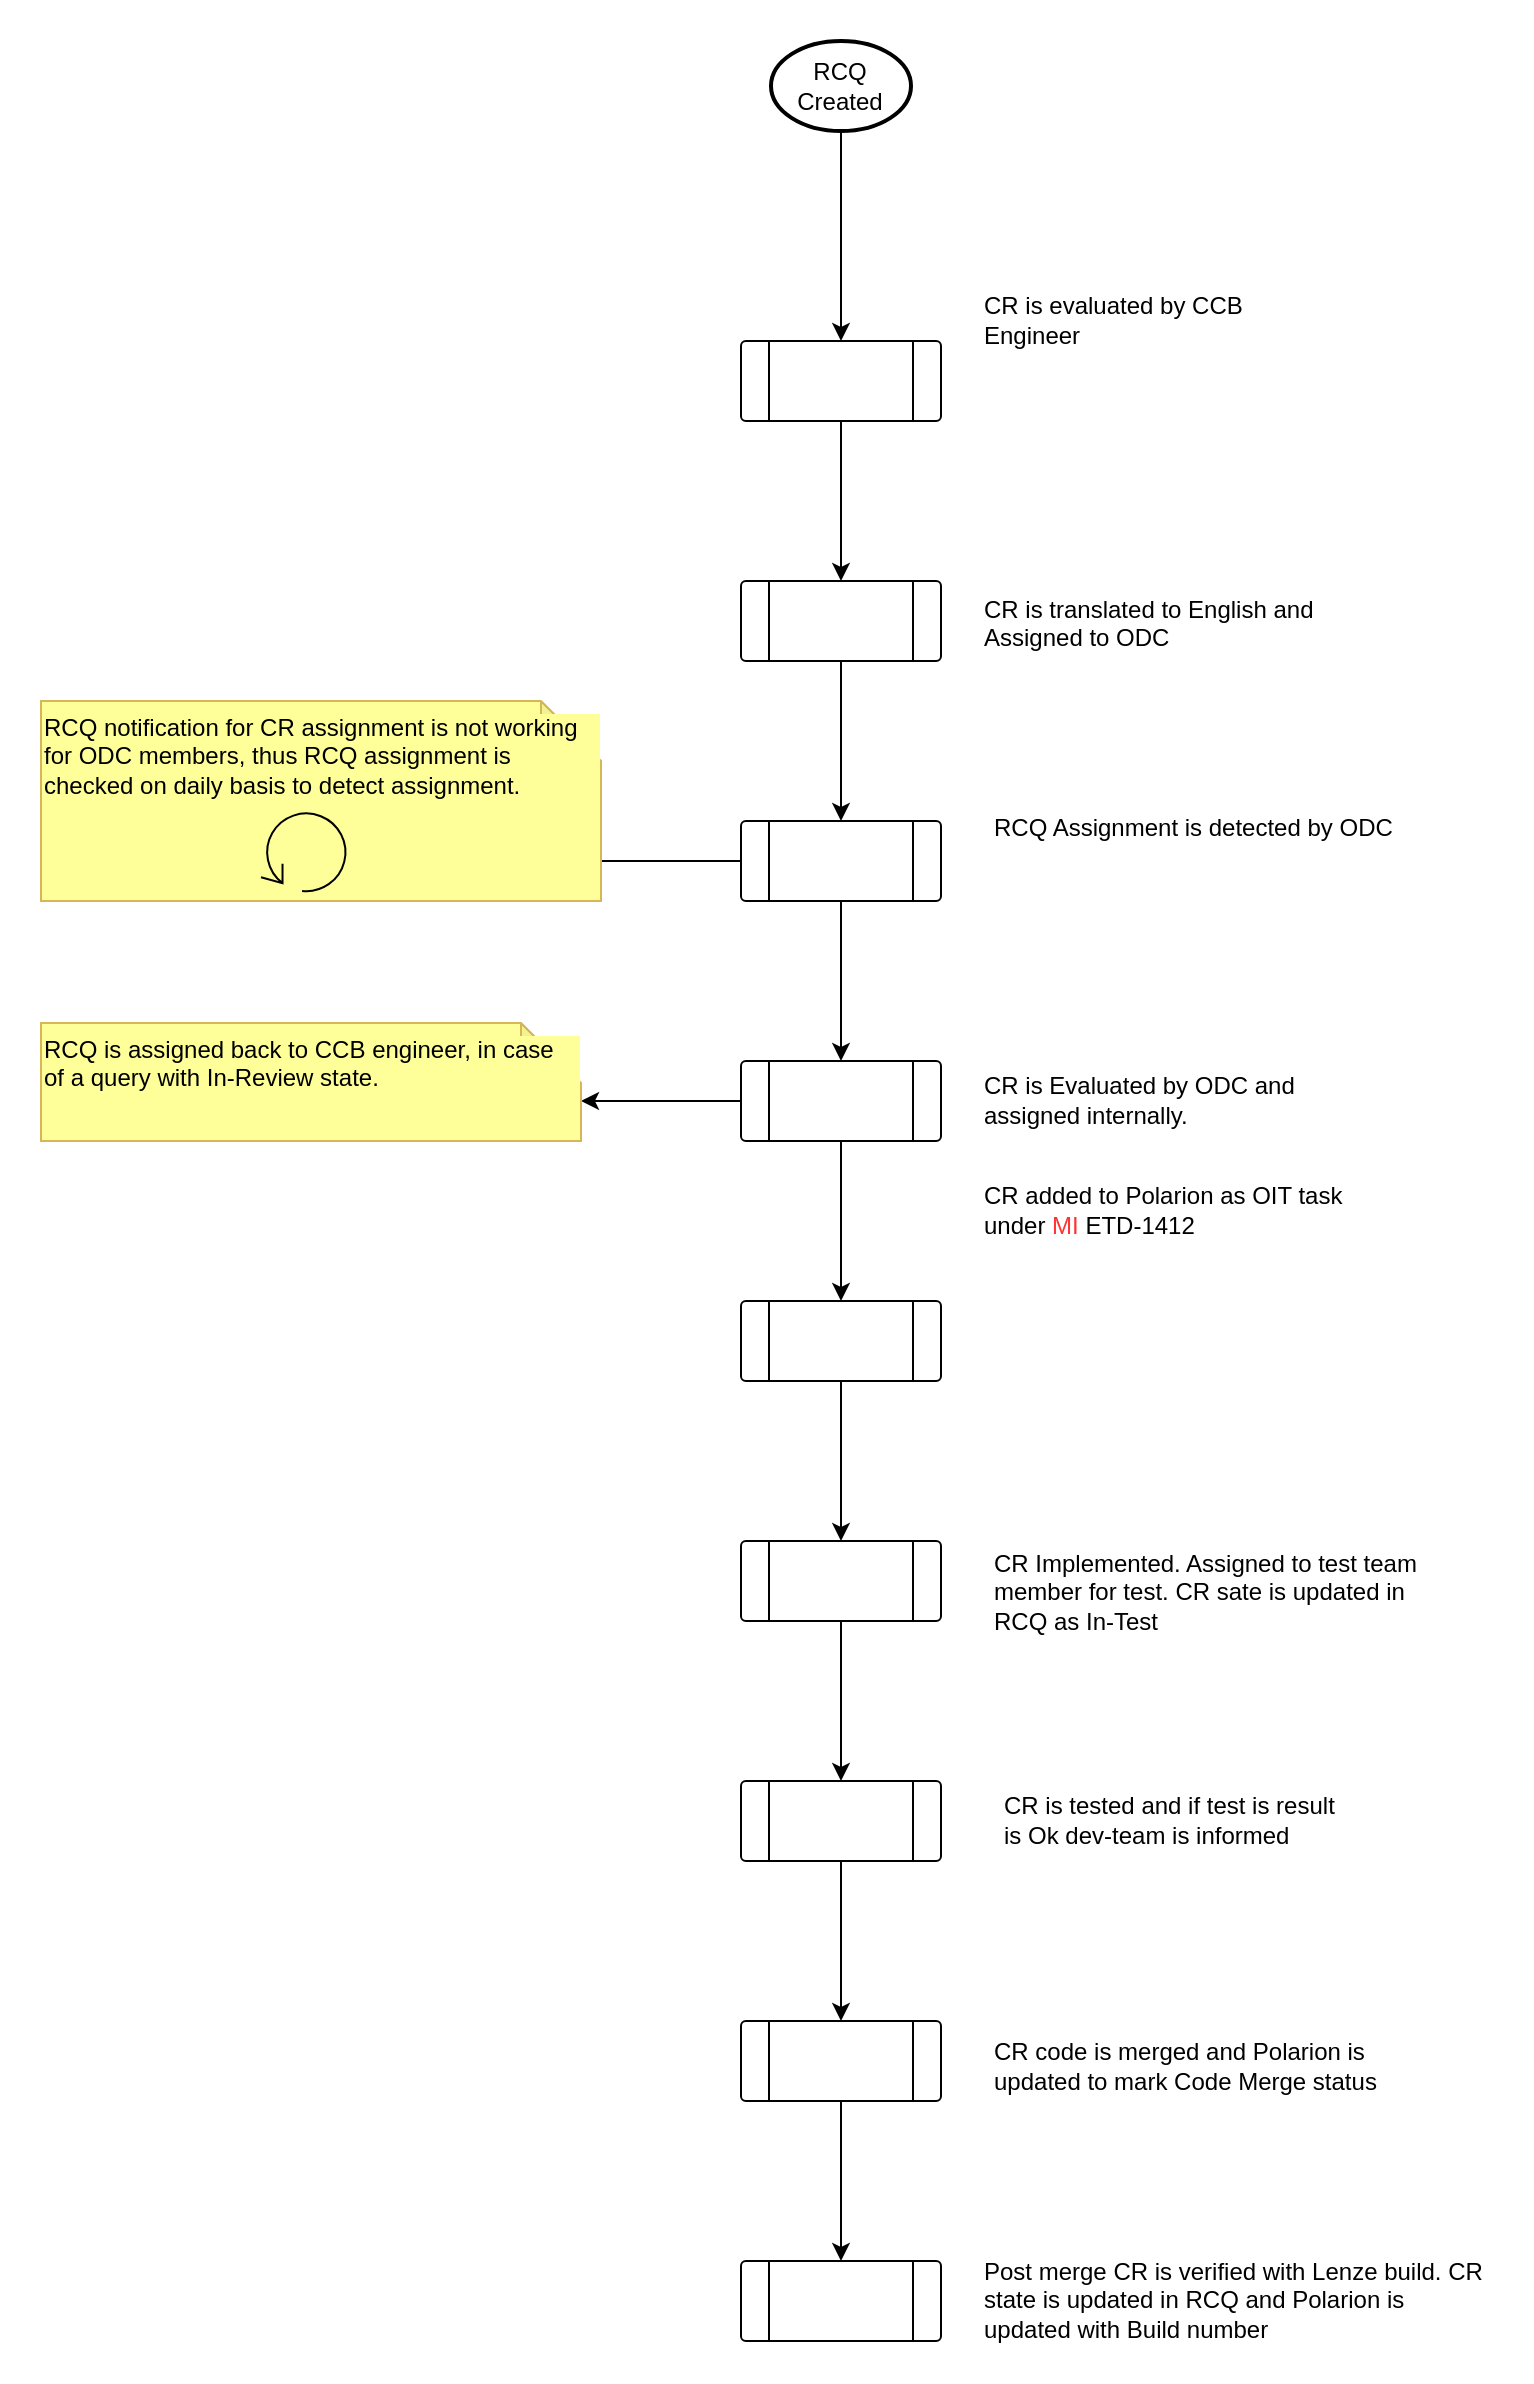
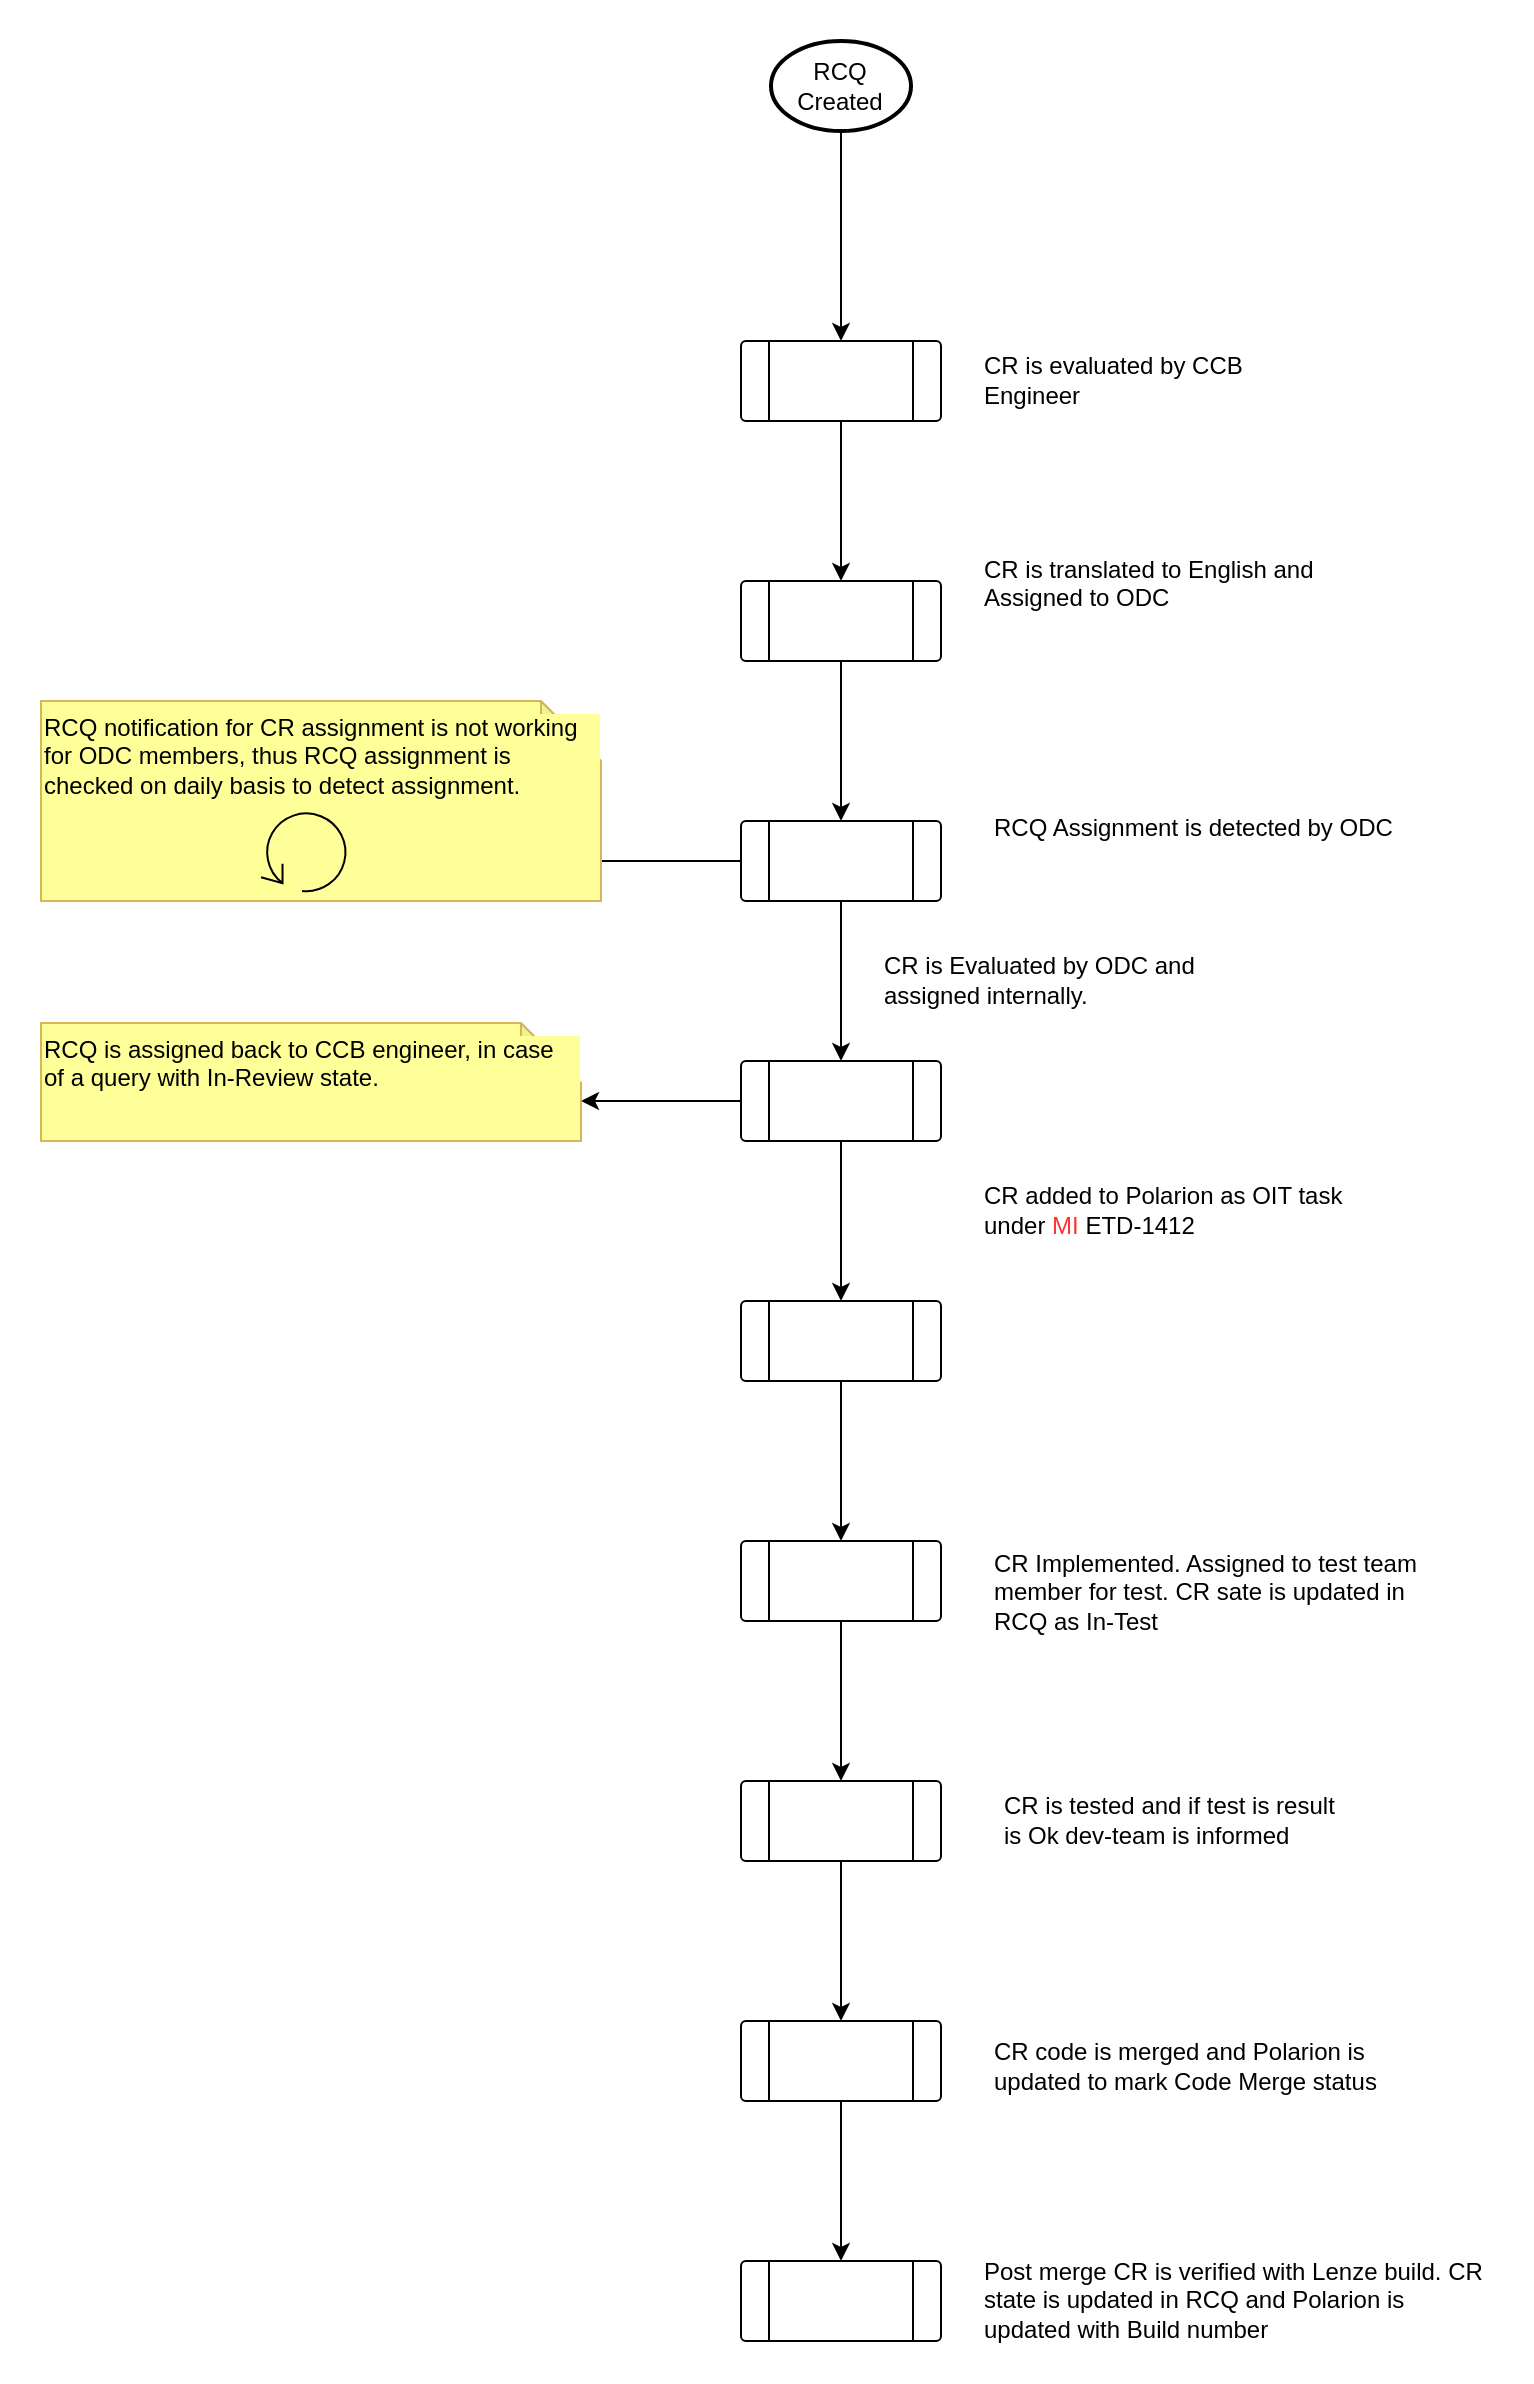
(1151, 321) -> (1151, 381)
(1161, 613) -> (1161, 573)
(1171, 1101) -> (1071, 981)
